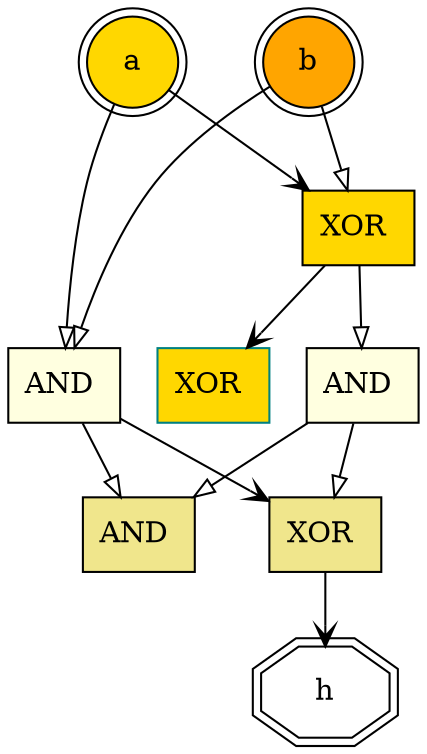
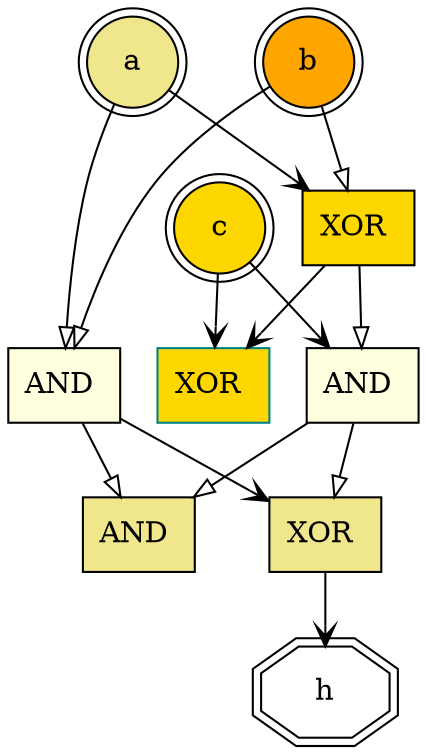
(133, 62) -> (133, 62)
none -> (220, 228)
